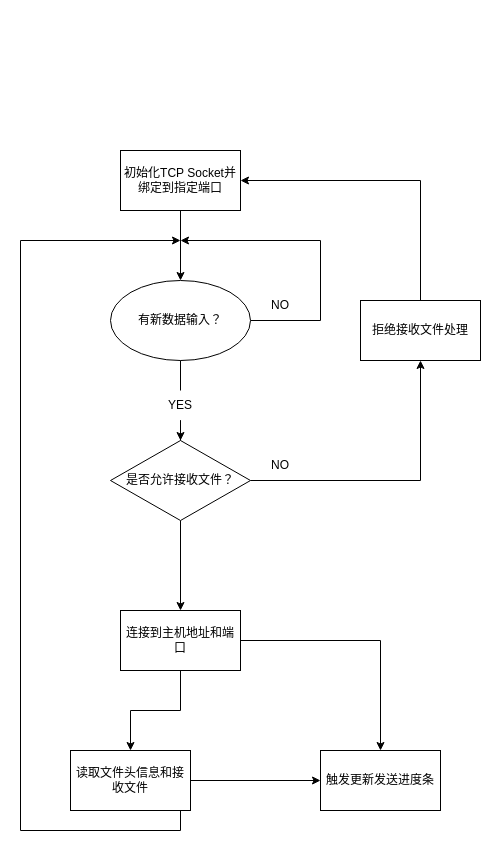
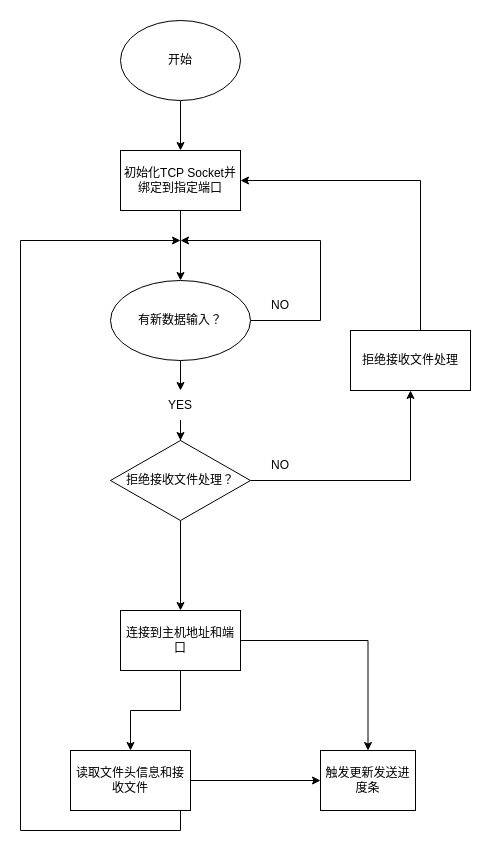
none -> (181, 61)
none -> (181, 122)
(421, 331) -> (411, 361)
(181, 385) -> (181, 382)
(181, 481) -> (181, 481)
(381, 781) -> (368, 781)
